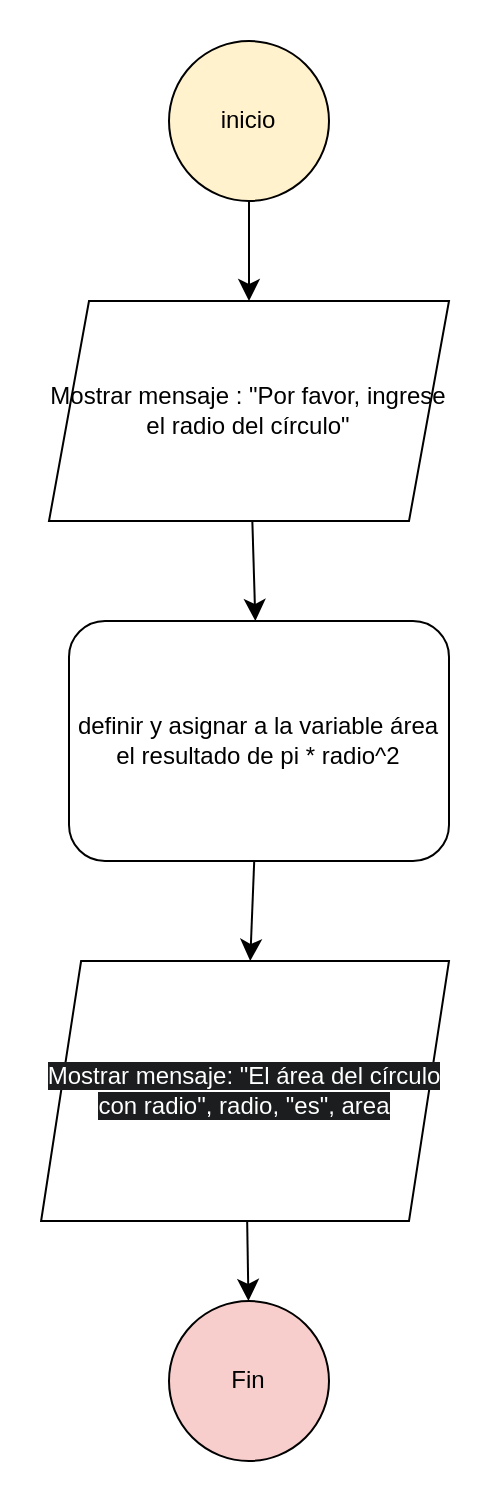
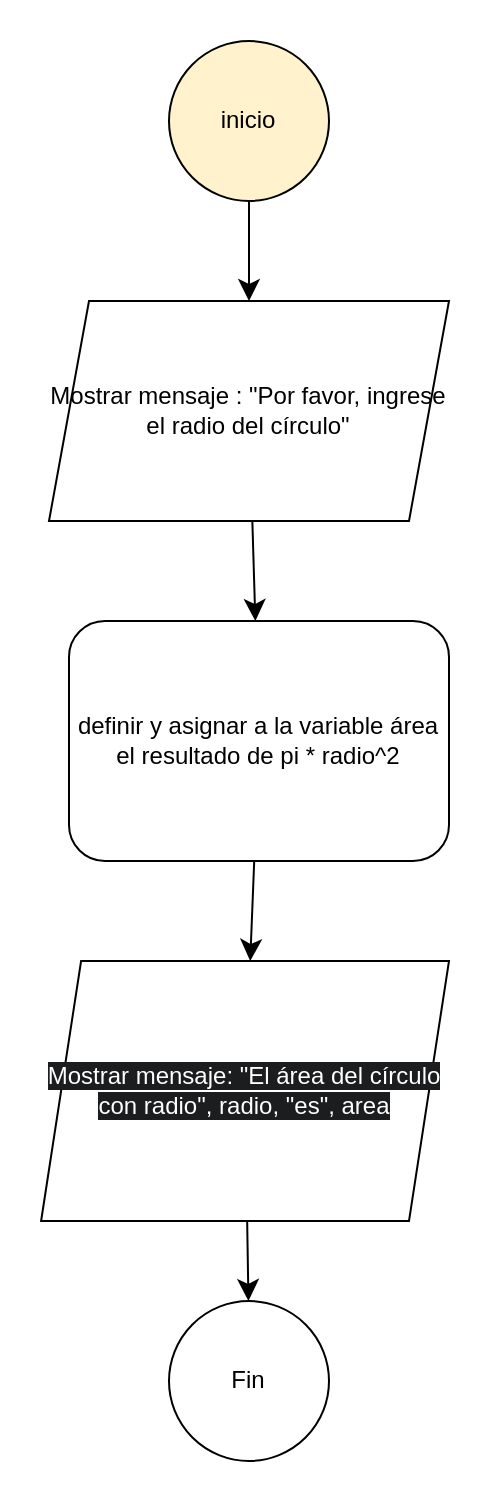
(249, 1381) -> (249, 1381)
